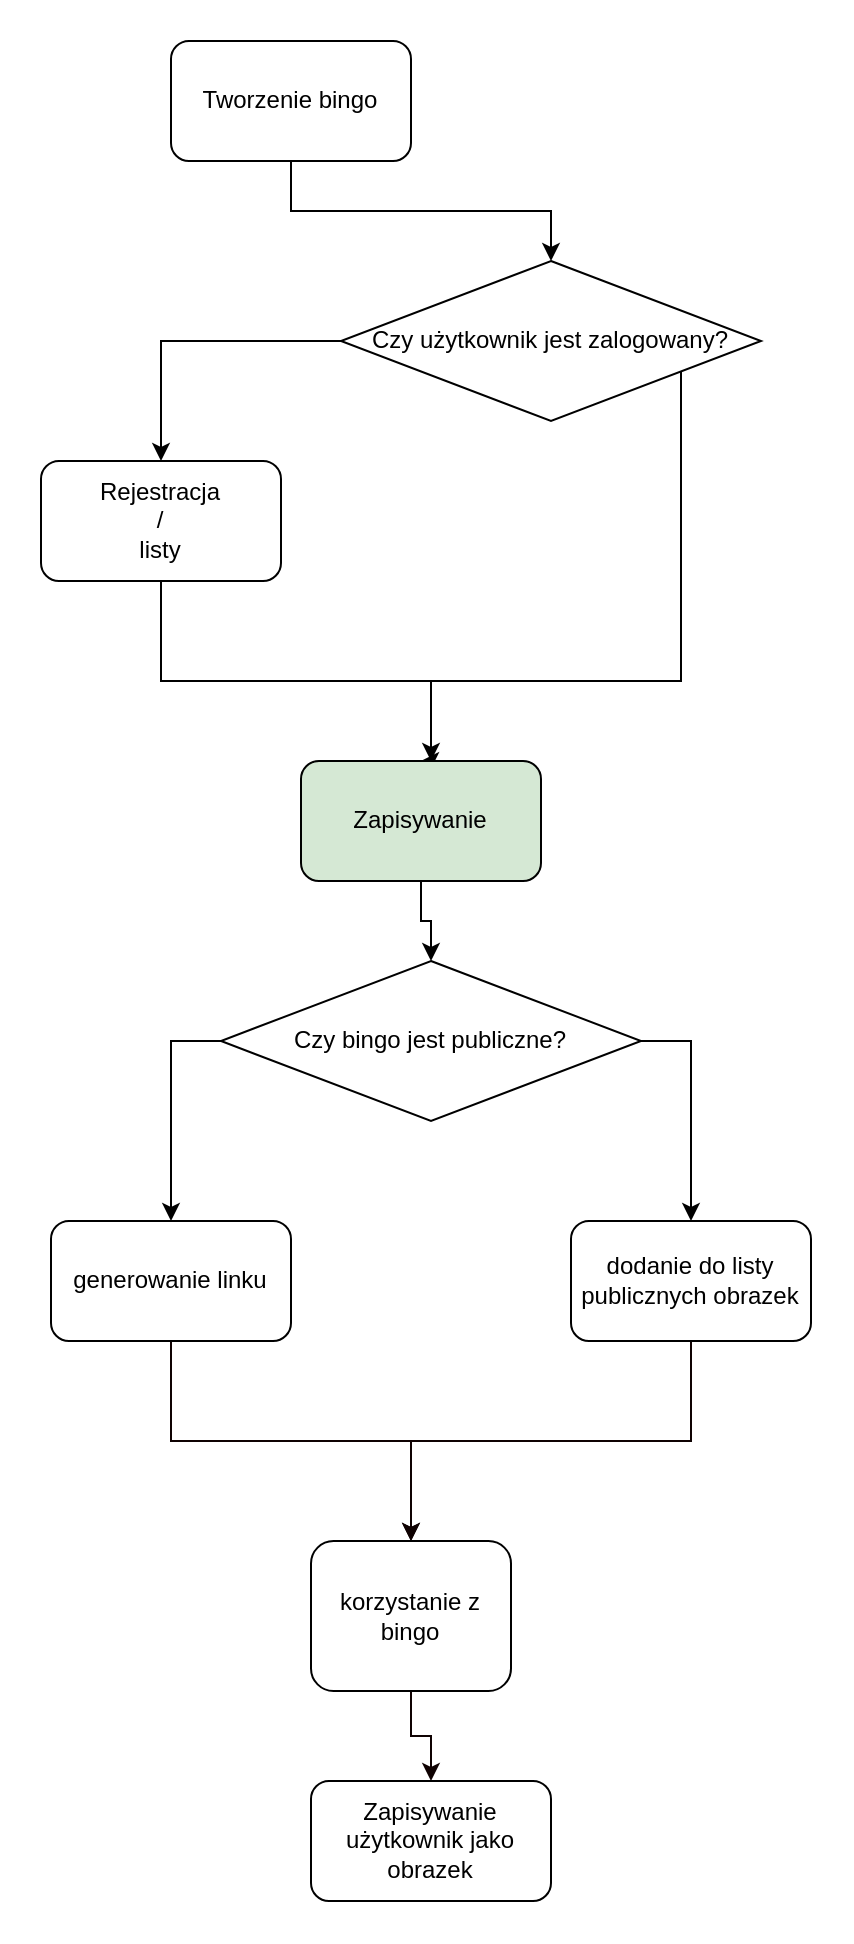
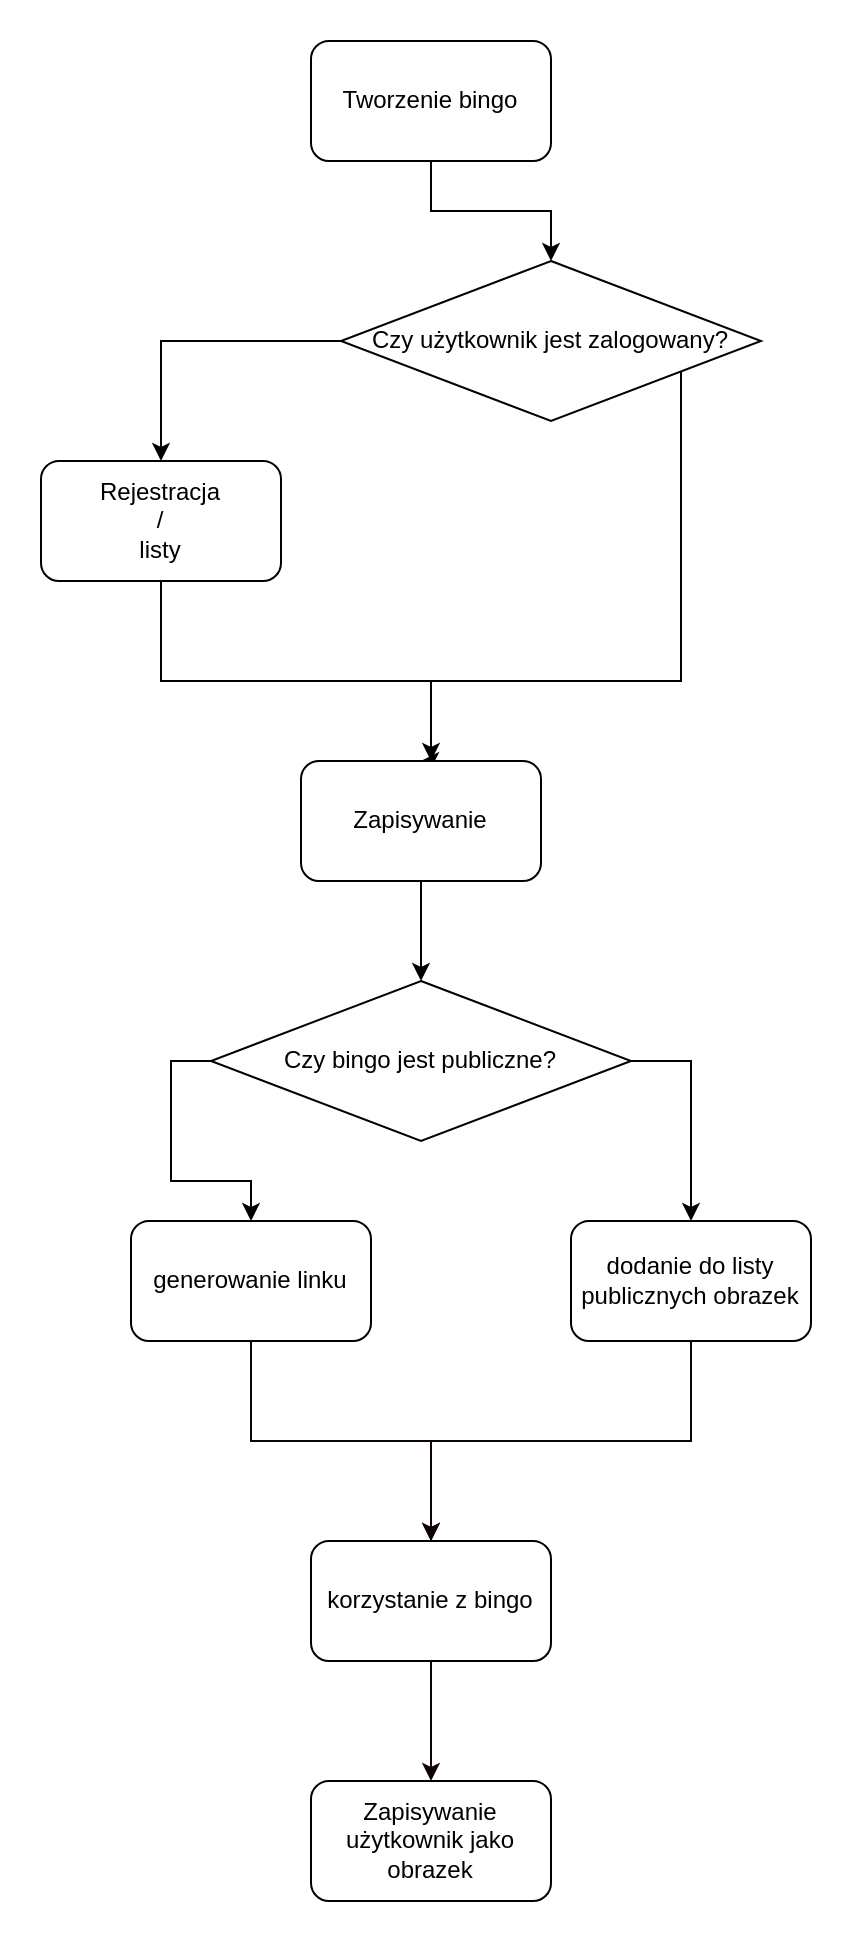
(291, 101) -> (431, 101)
(421, 821) -> (421, 821)
(431, 1041) -> (421, 1061)
(171, 1281) -> (251, 1281)
(411, 1616) -> (431, 1601)
